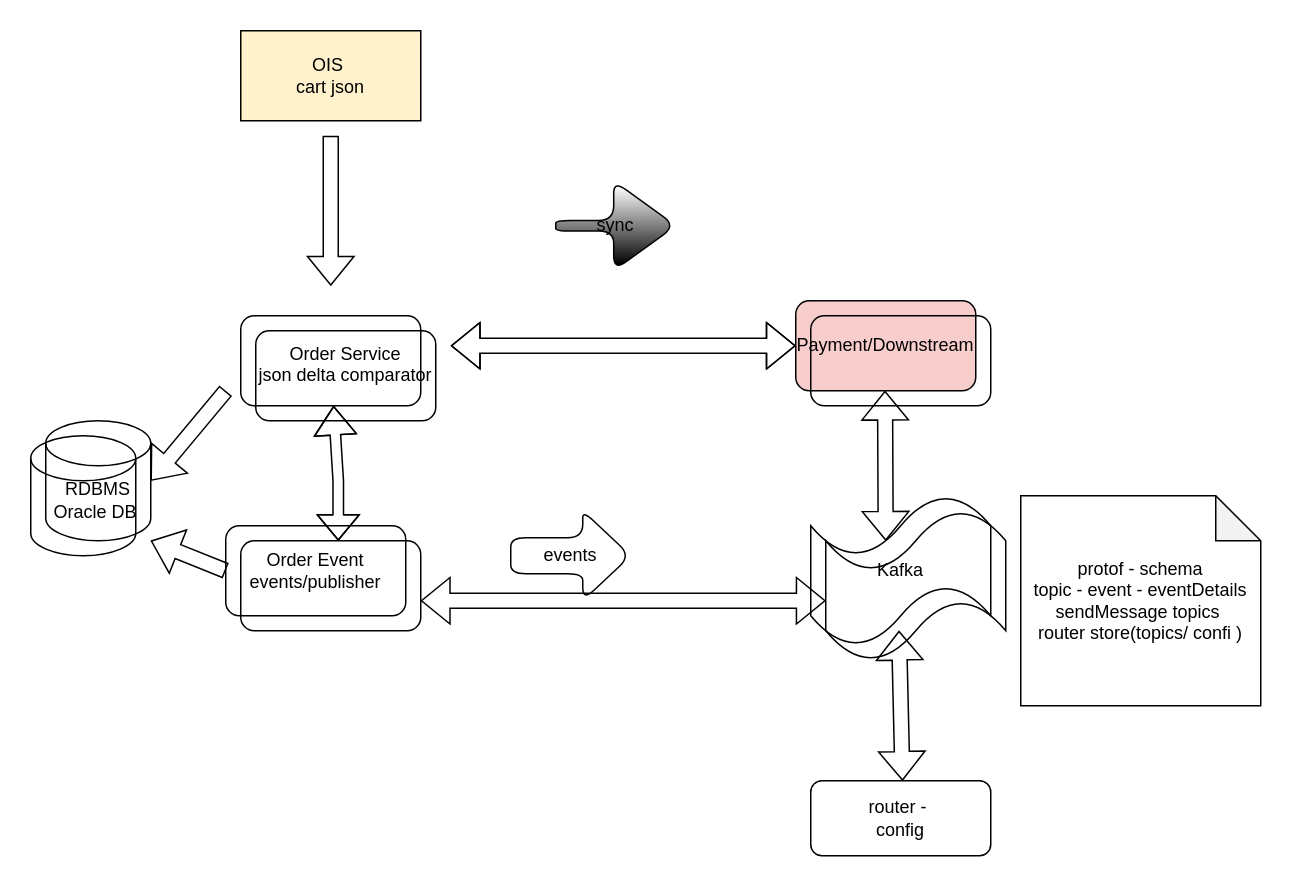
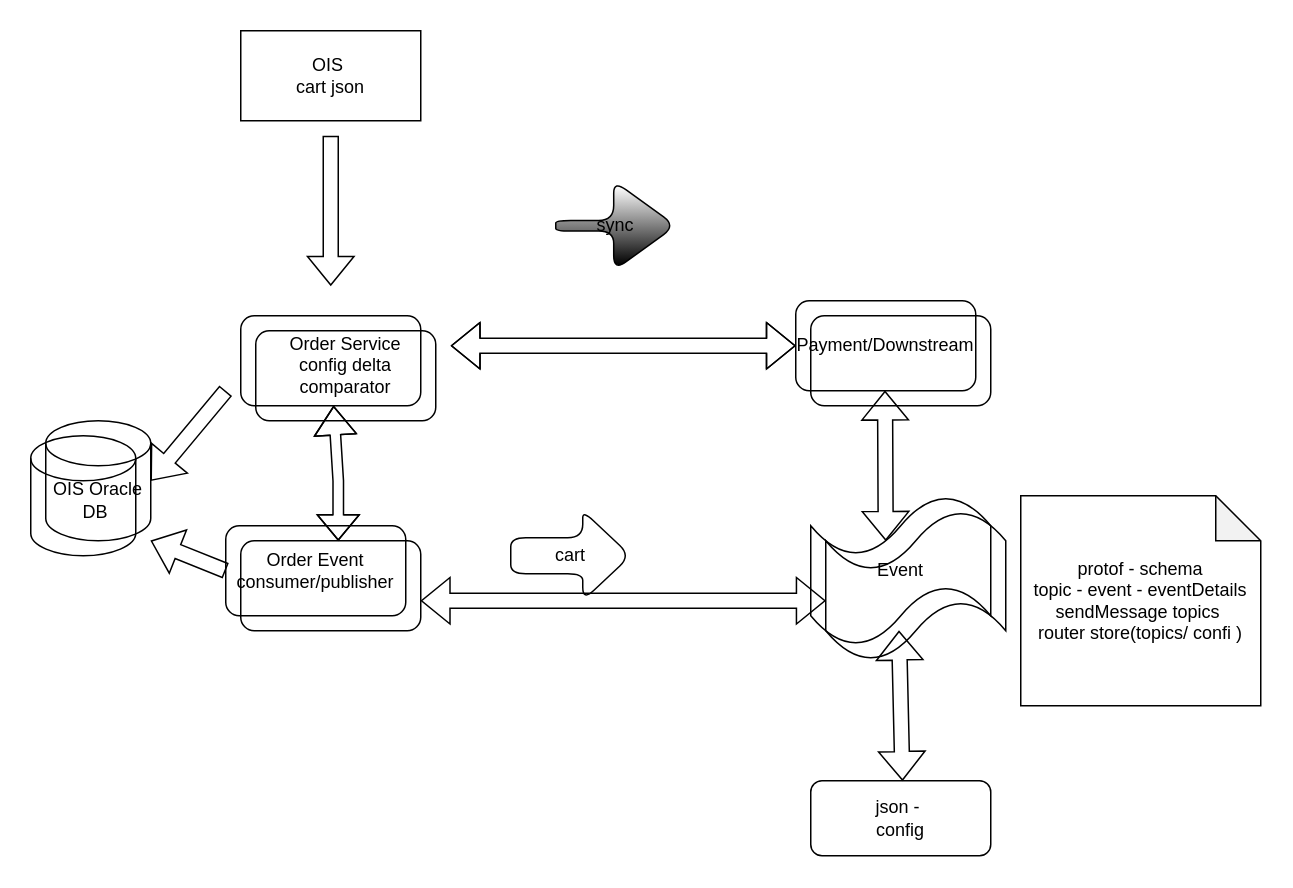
(331, 76) -> (331, 76)
(886, 346) -> (886, 346)
(346, 376) -> (346, 376)
(98, 500) -> (98, 500)
(571, 556) -> (571, 556)
(316, 571) -> (316, 571)
(901, 571) -> (901, 571)
(901, 818) -> (901, 818)
